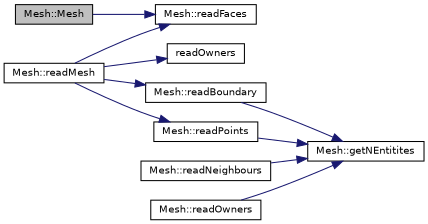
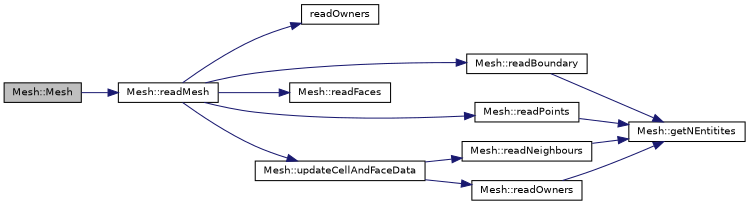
(119, 14) -> (95, 93)
none -> (340, 171)
